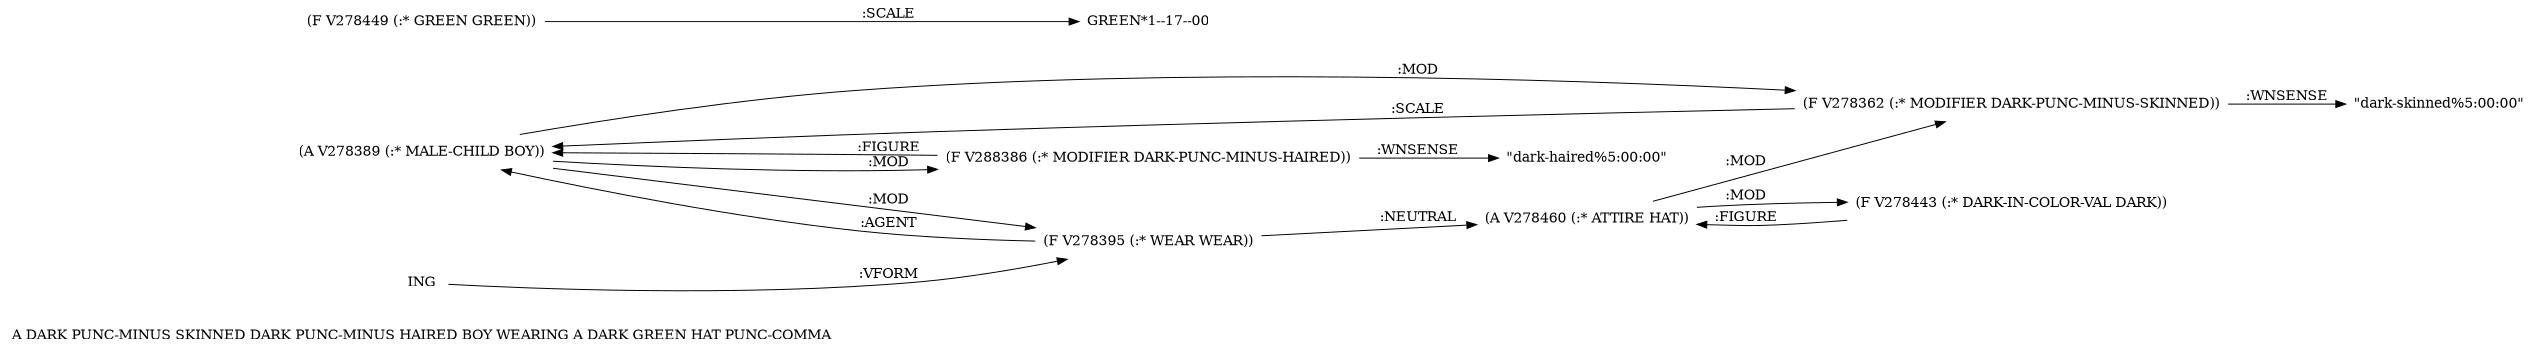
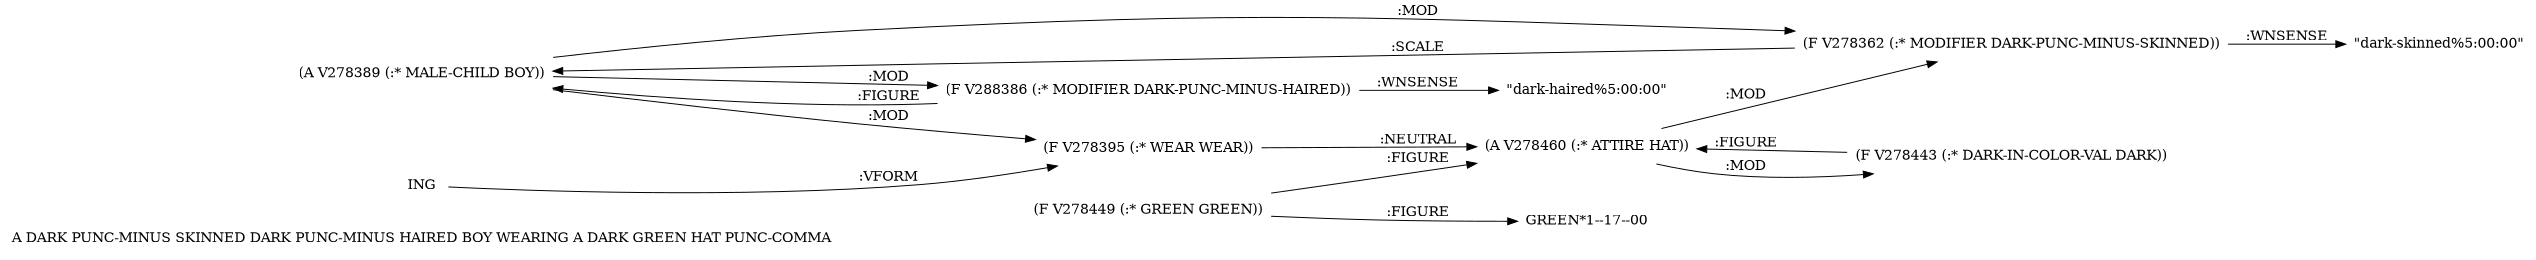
(889, 14) -> (1418, 213)
none -> (1369, 179)
(772, 220) -> none
